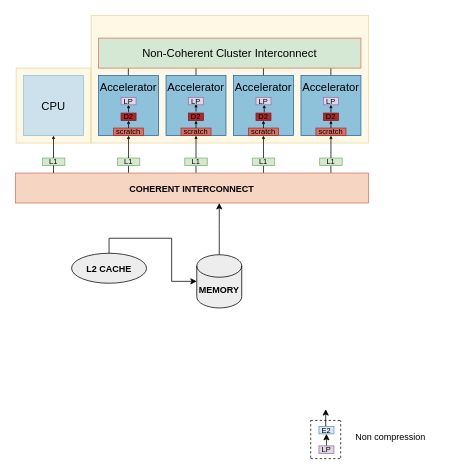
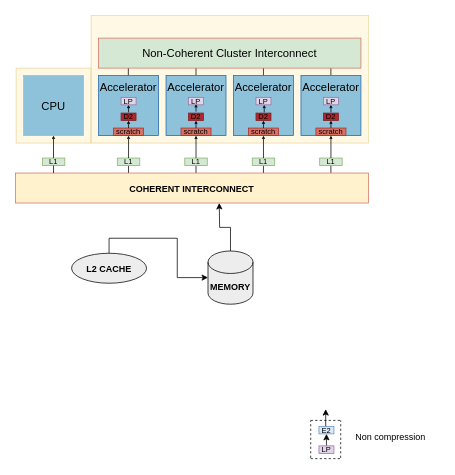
(54, 105) -> (54, 105)
(192, 188) -> (192, 188)
(219, 281) -> (231, 278)
